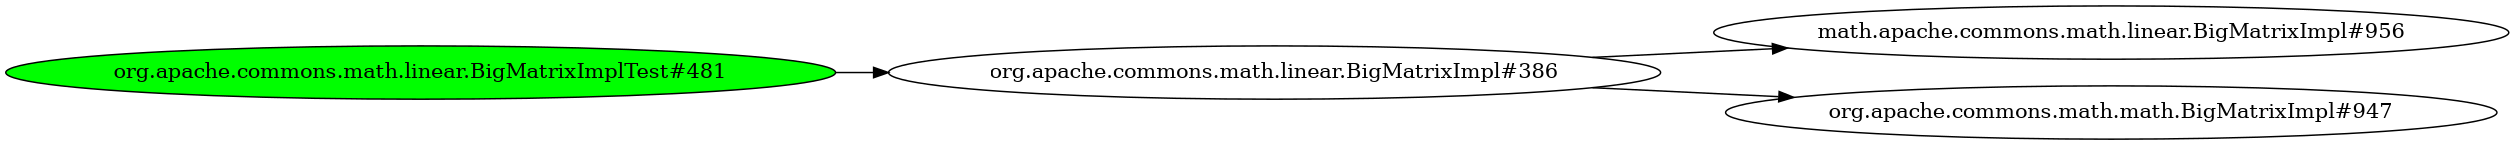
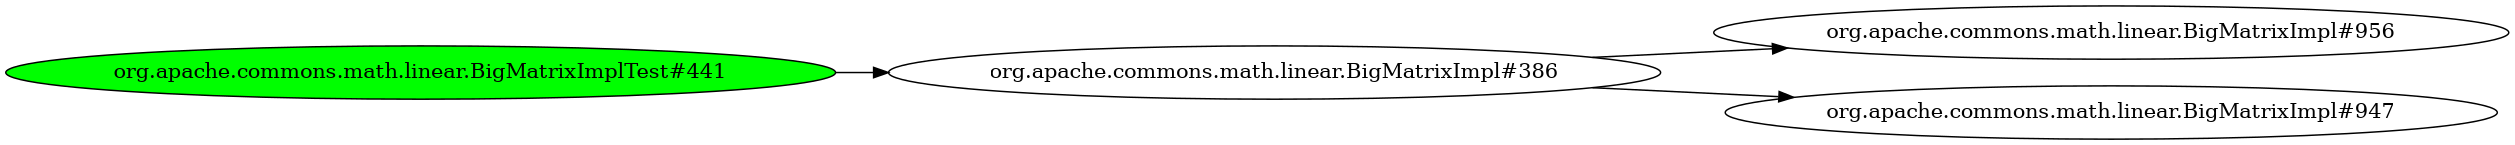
(2111, 33) -> (2111, 33)
(421, 73) -> (421, 73)
(2111, 113) -> (2111, 113)
